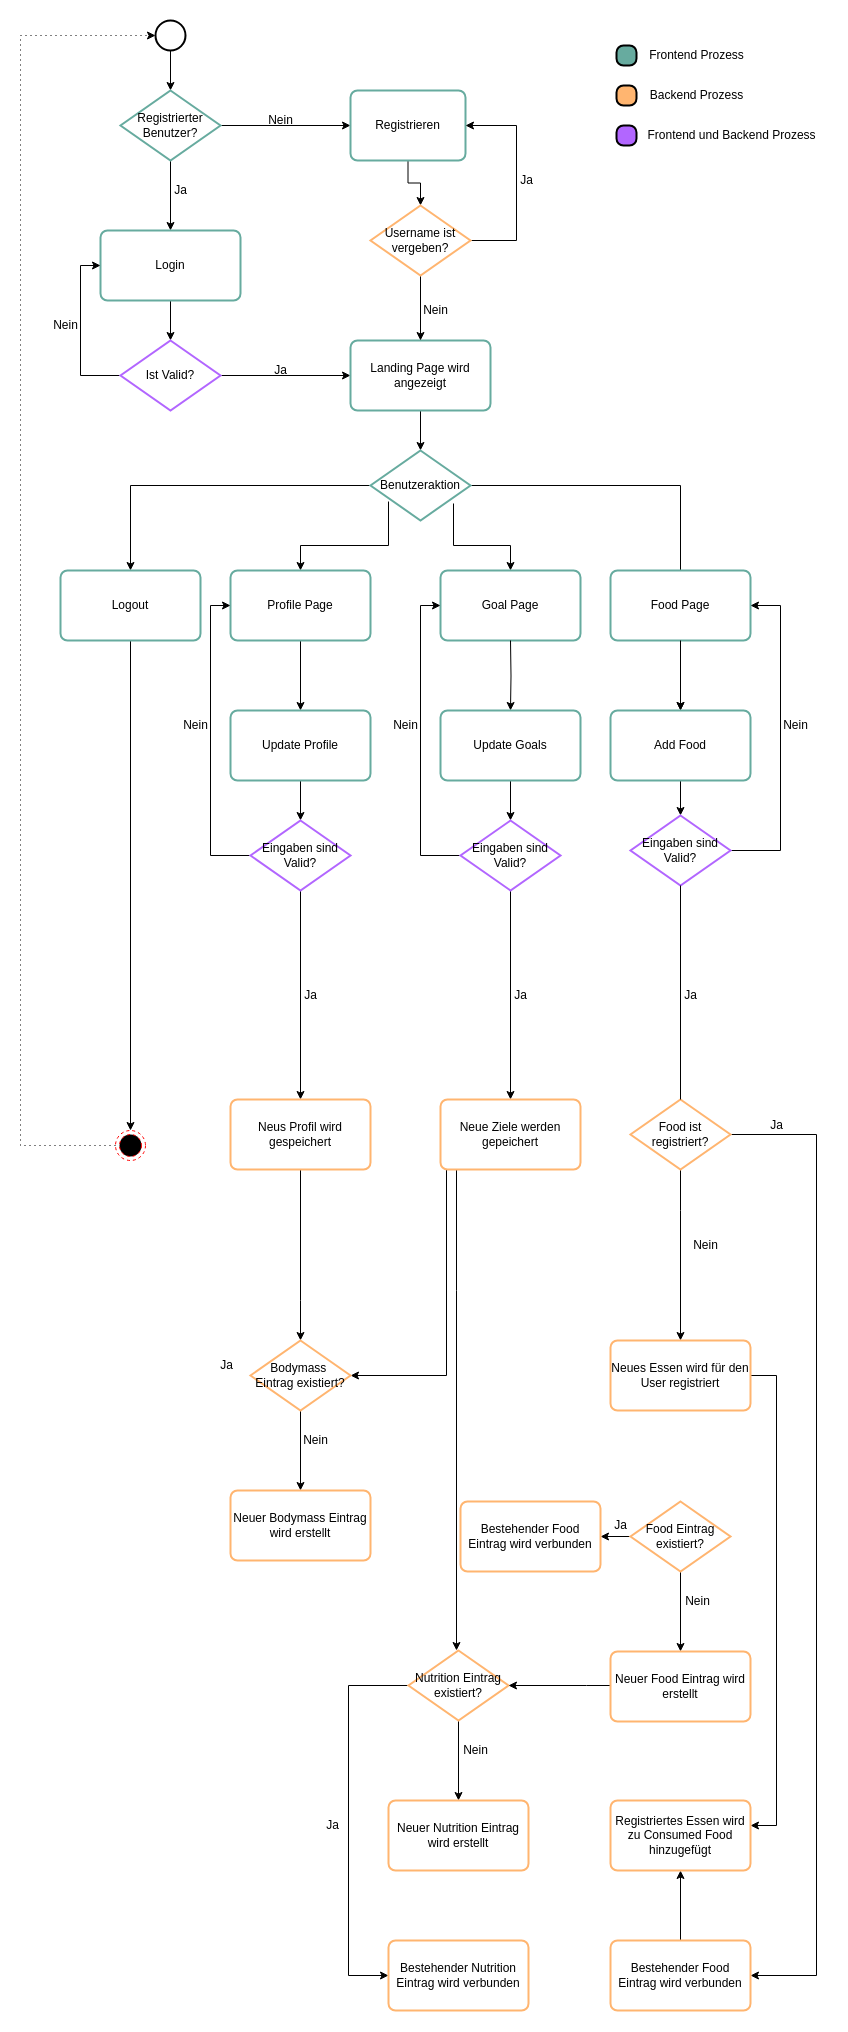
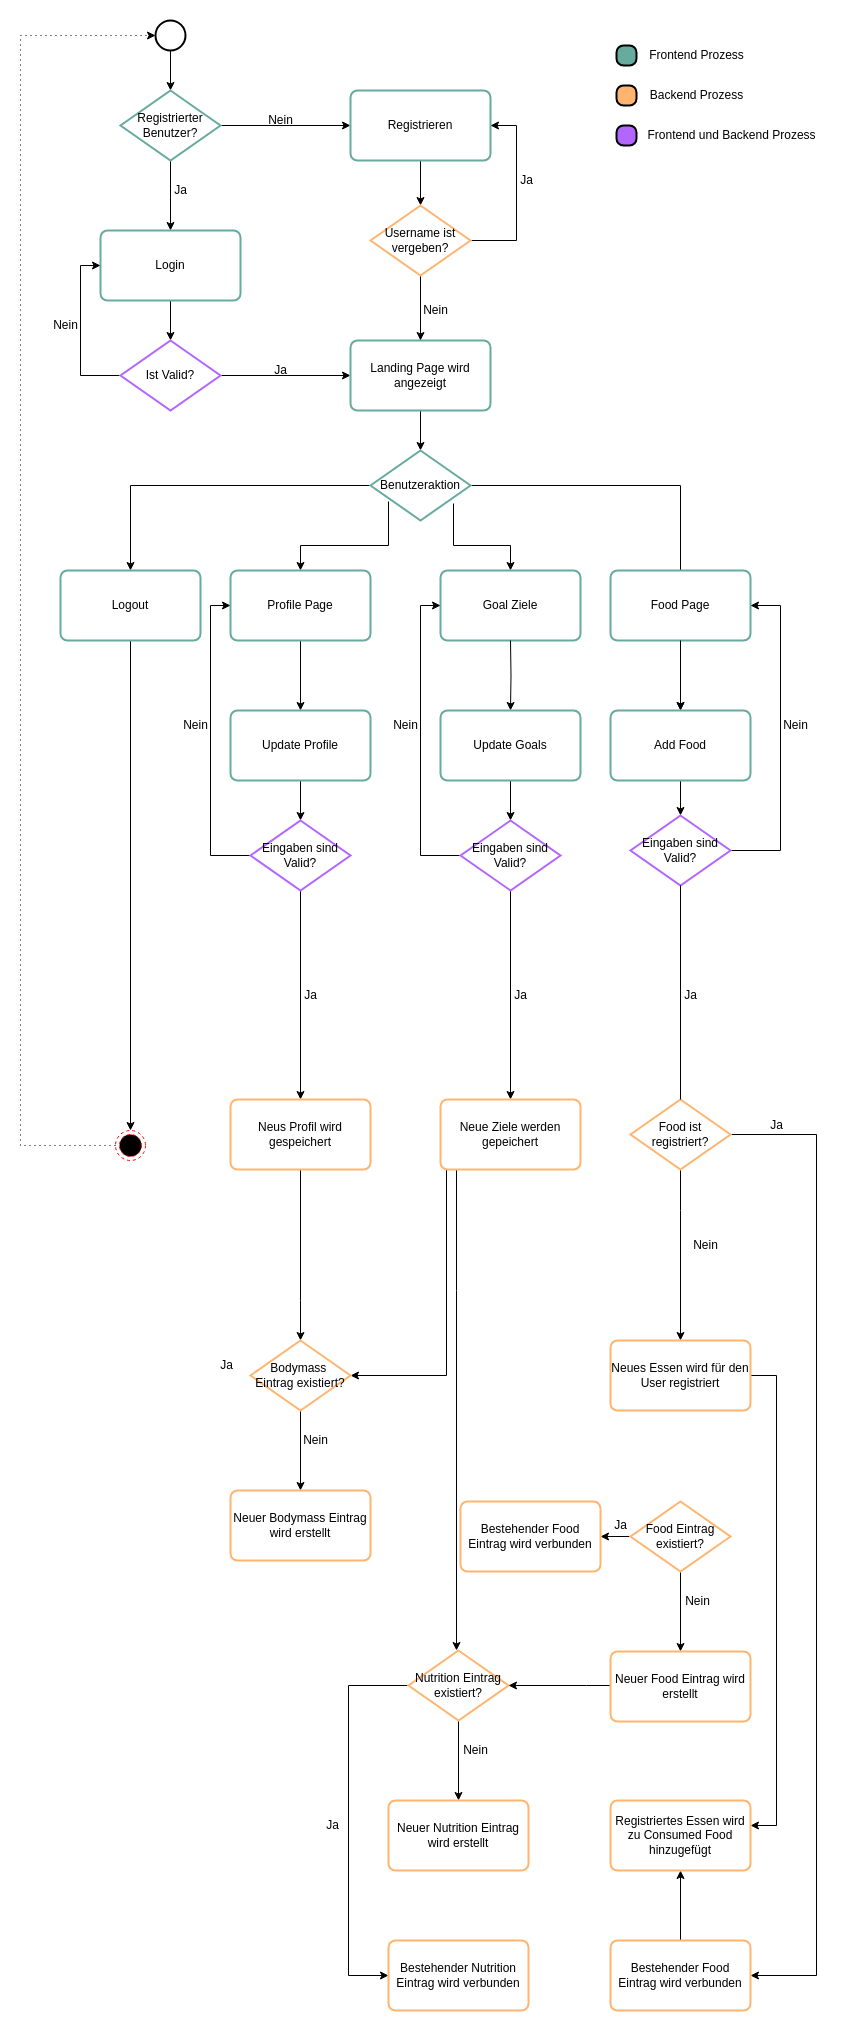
(408, 126) -> (421, 126)
(511, 606) -> (511, 606)
